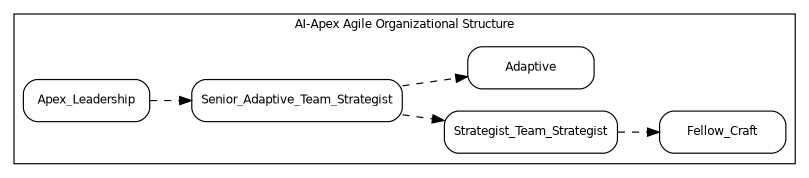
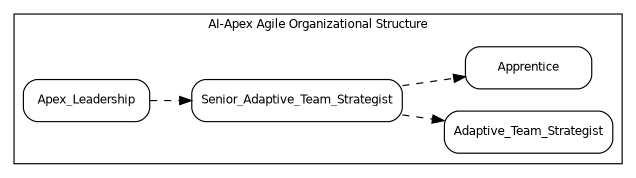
(531, 68) -> (529, 68)
(531, 132) -> (529, 132)
(723, 132) -> none
